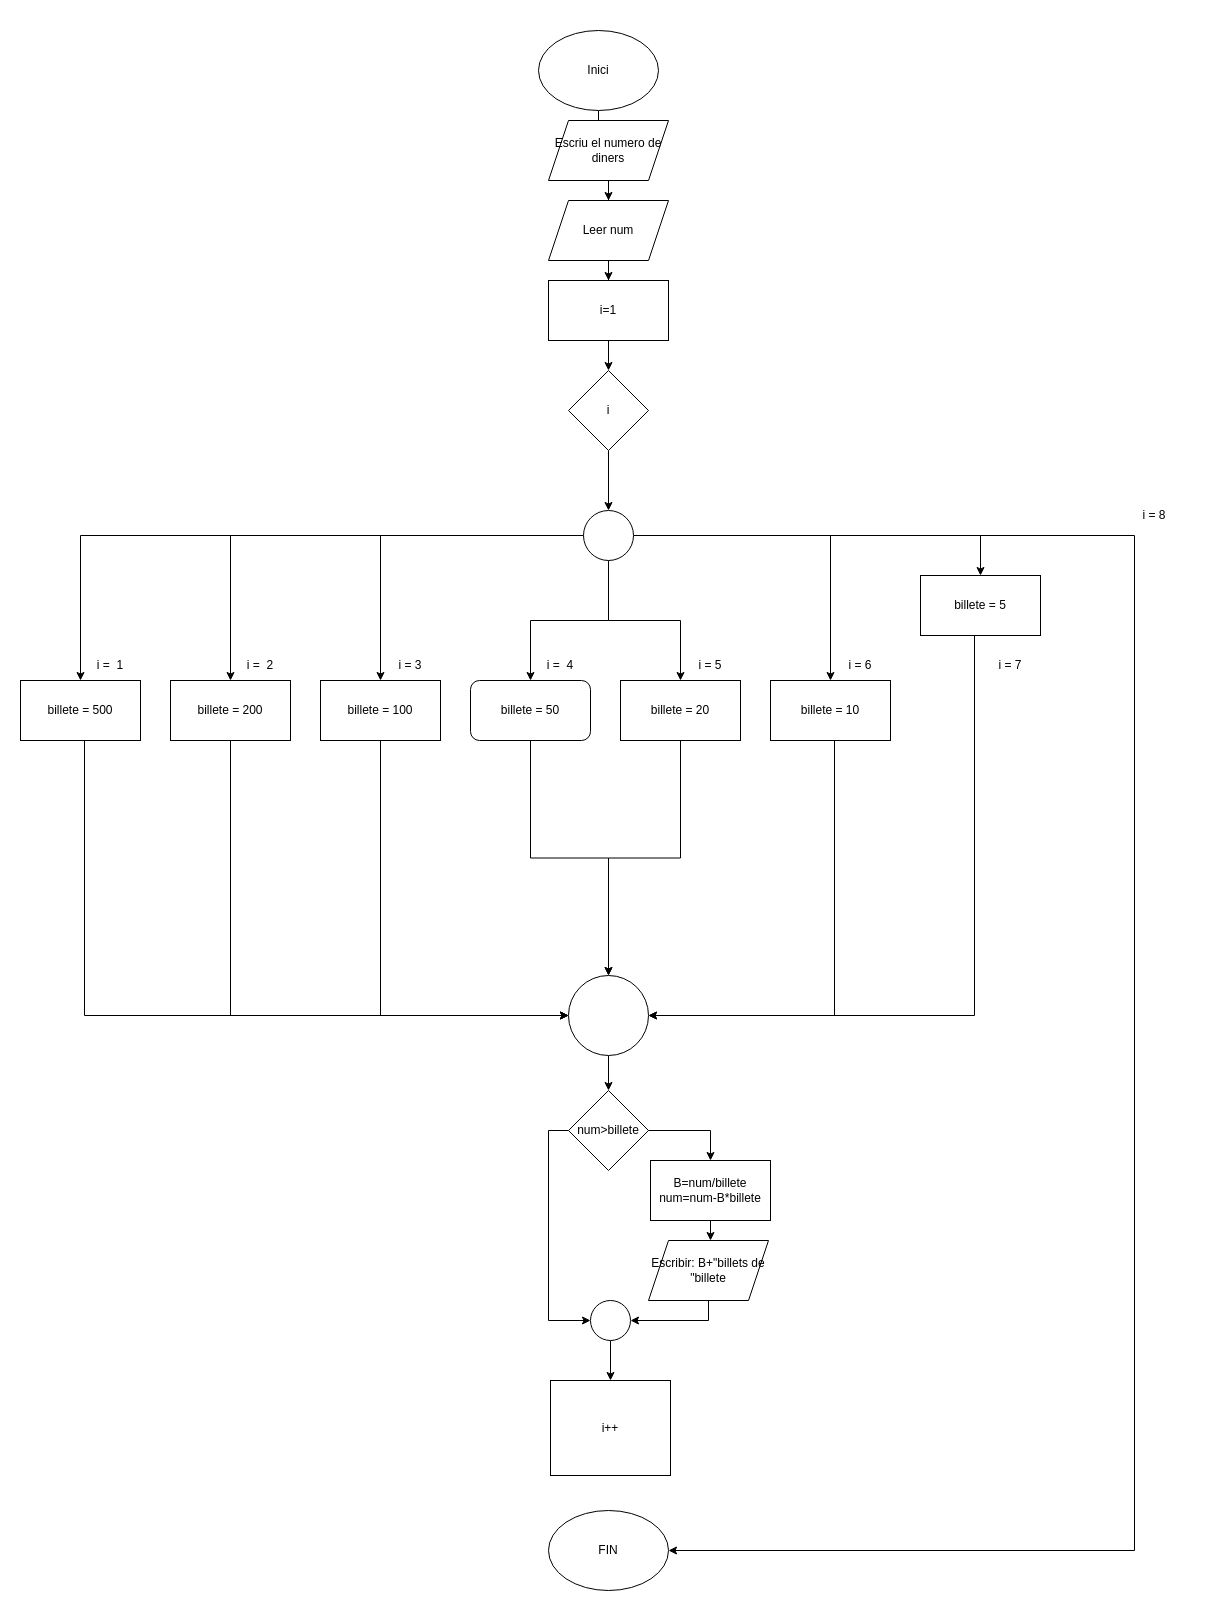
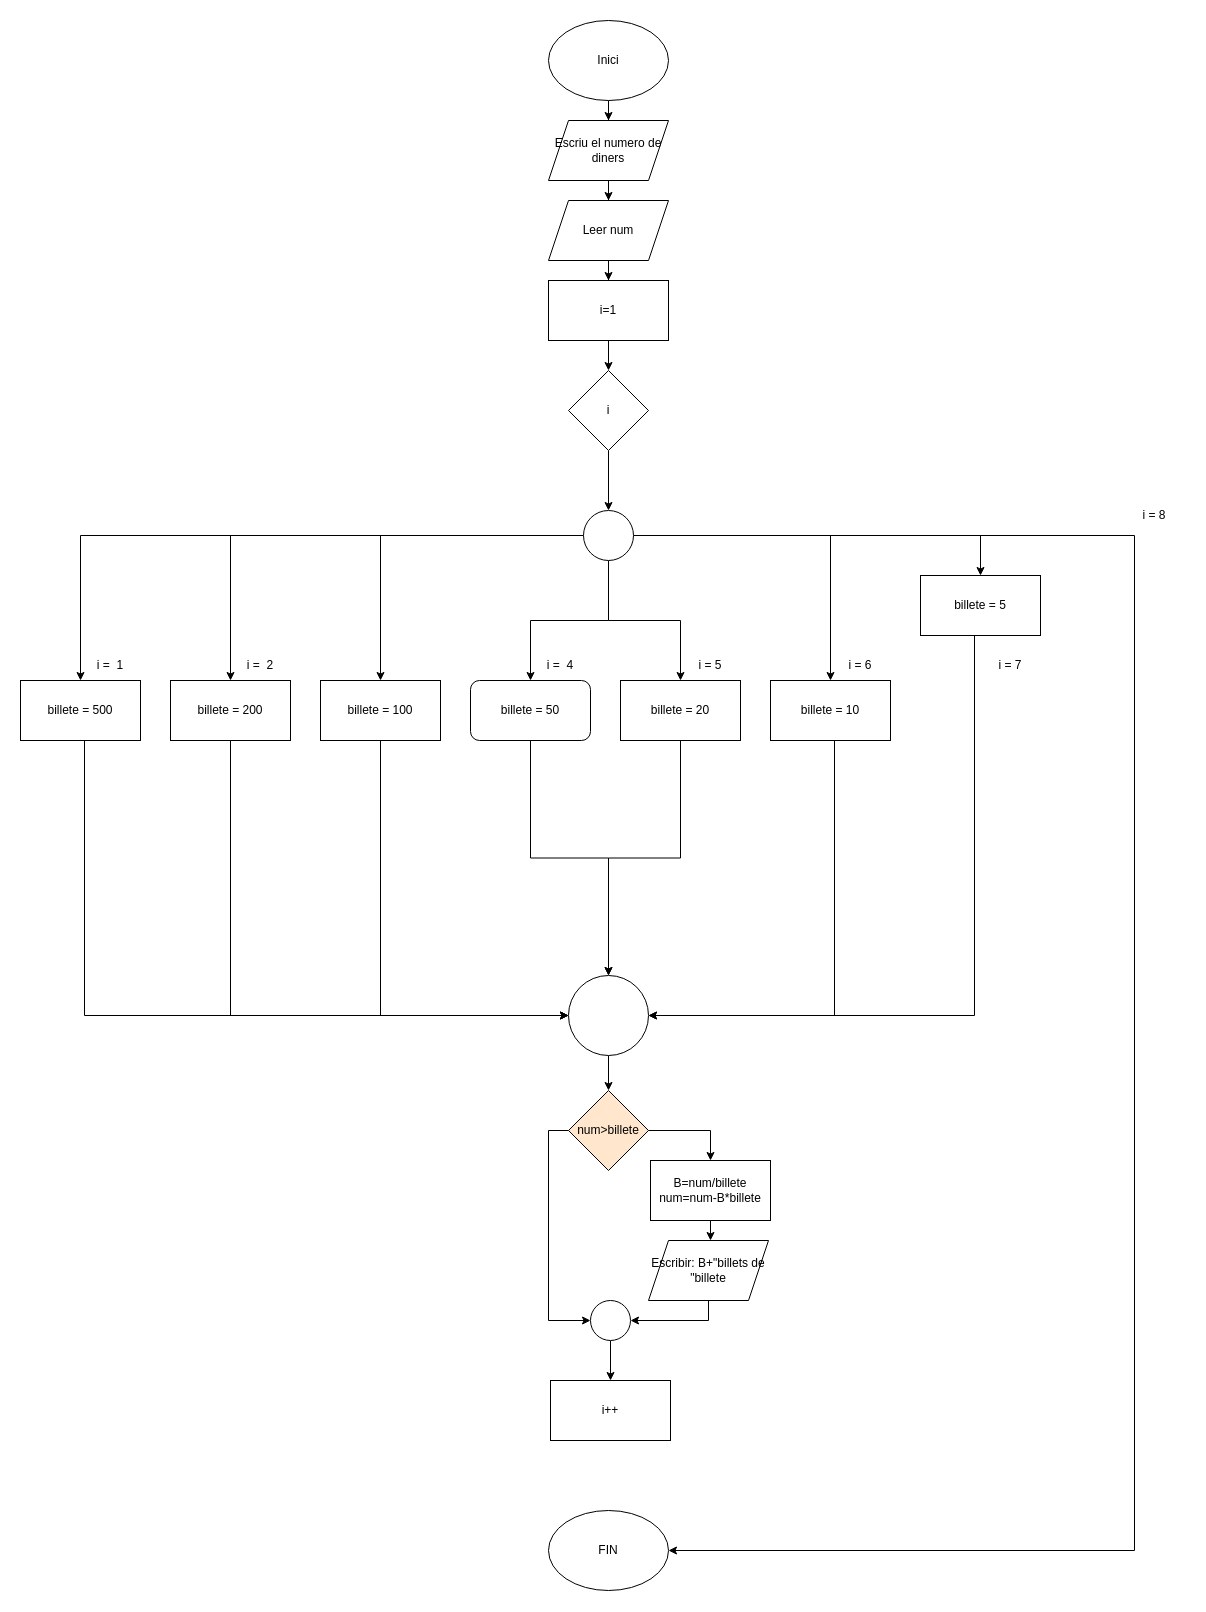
(599, 71) -> (609, 61)
(411, 666) -> none
(609, 1131) -> (609, 1131)
(611, 1428) -> (611, 1411)
